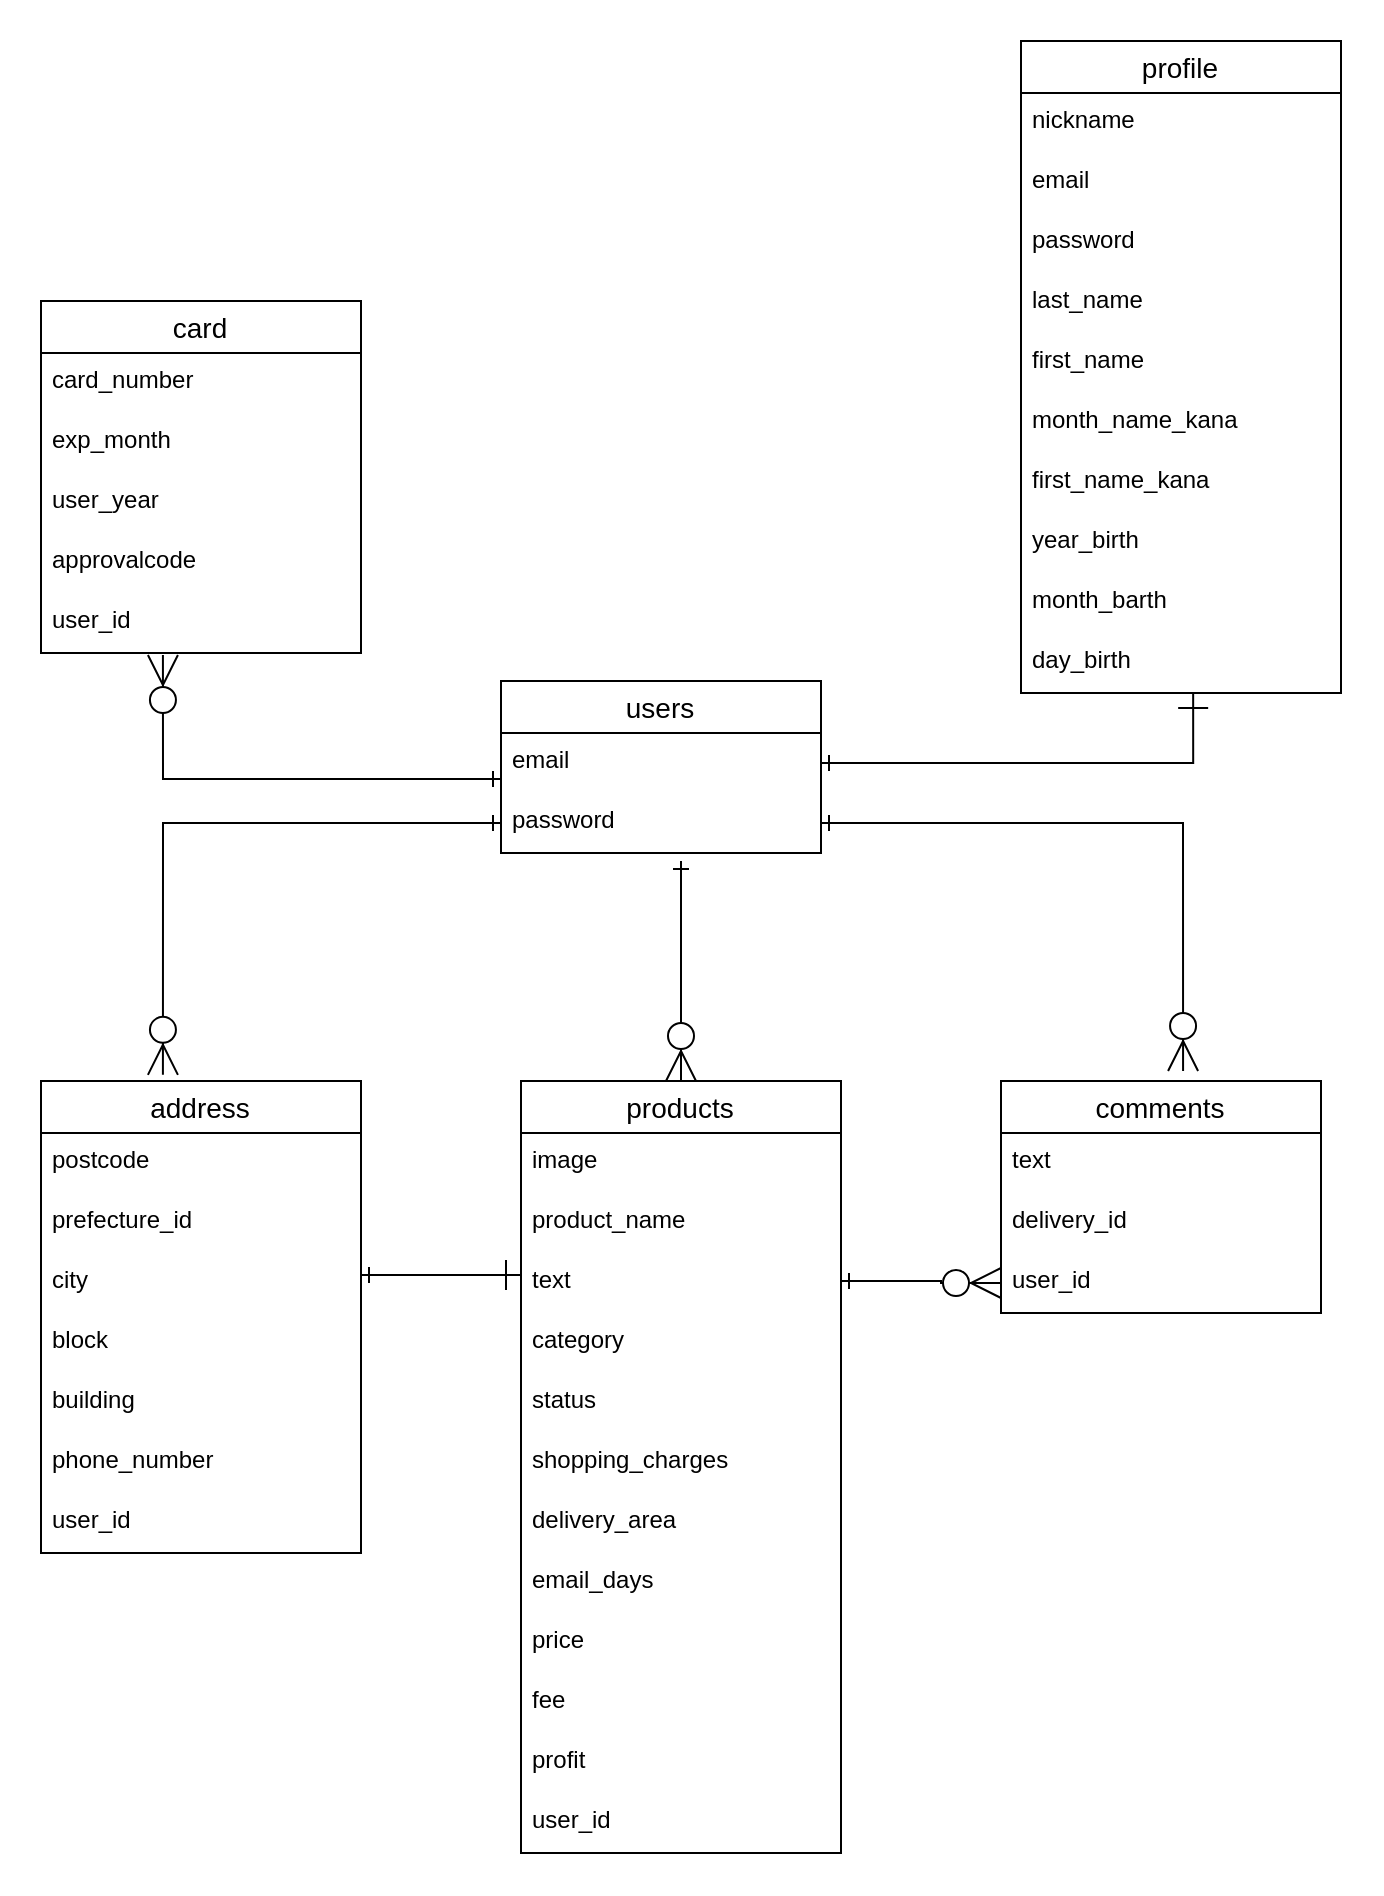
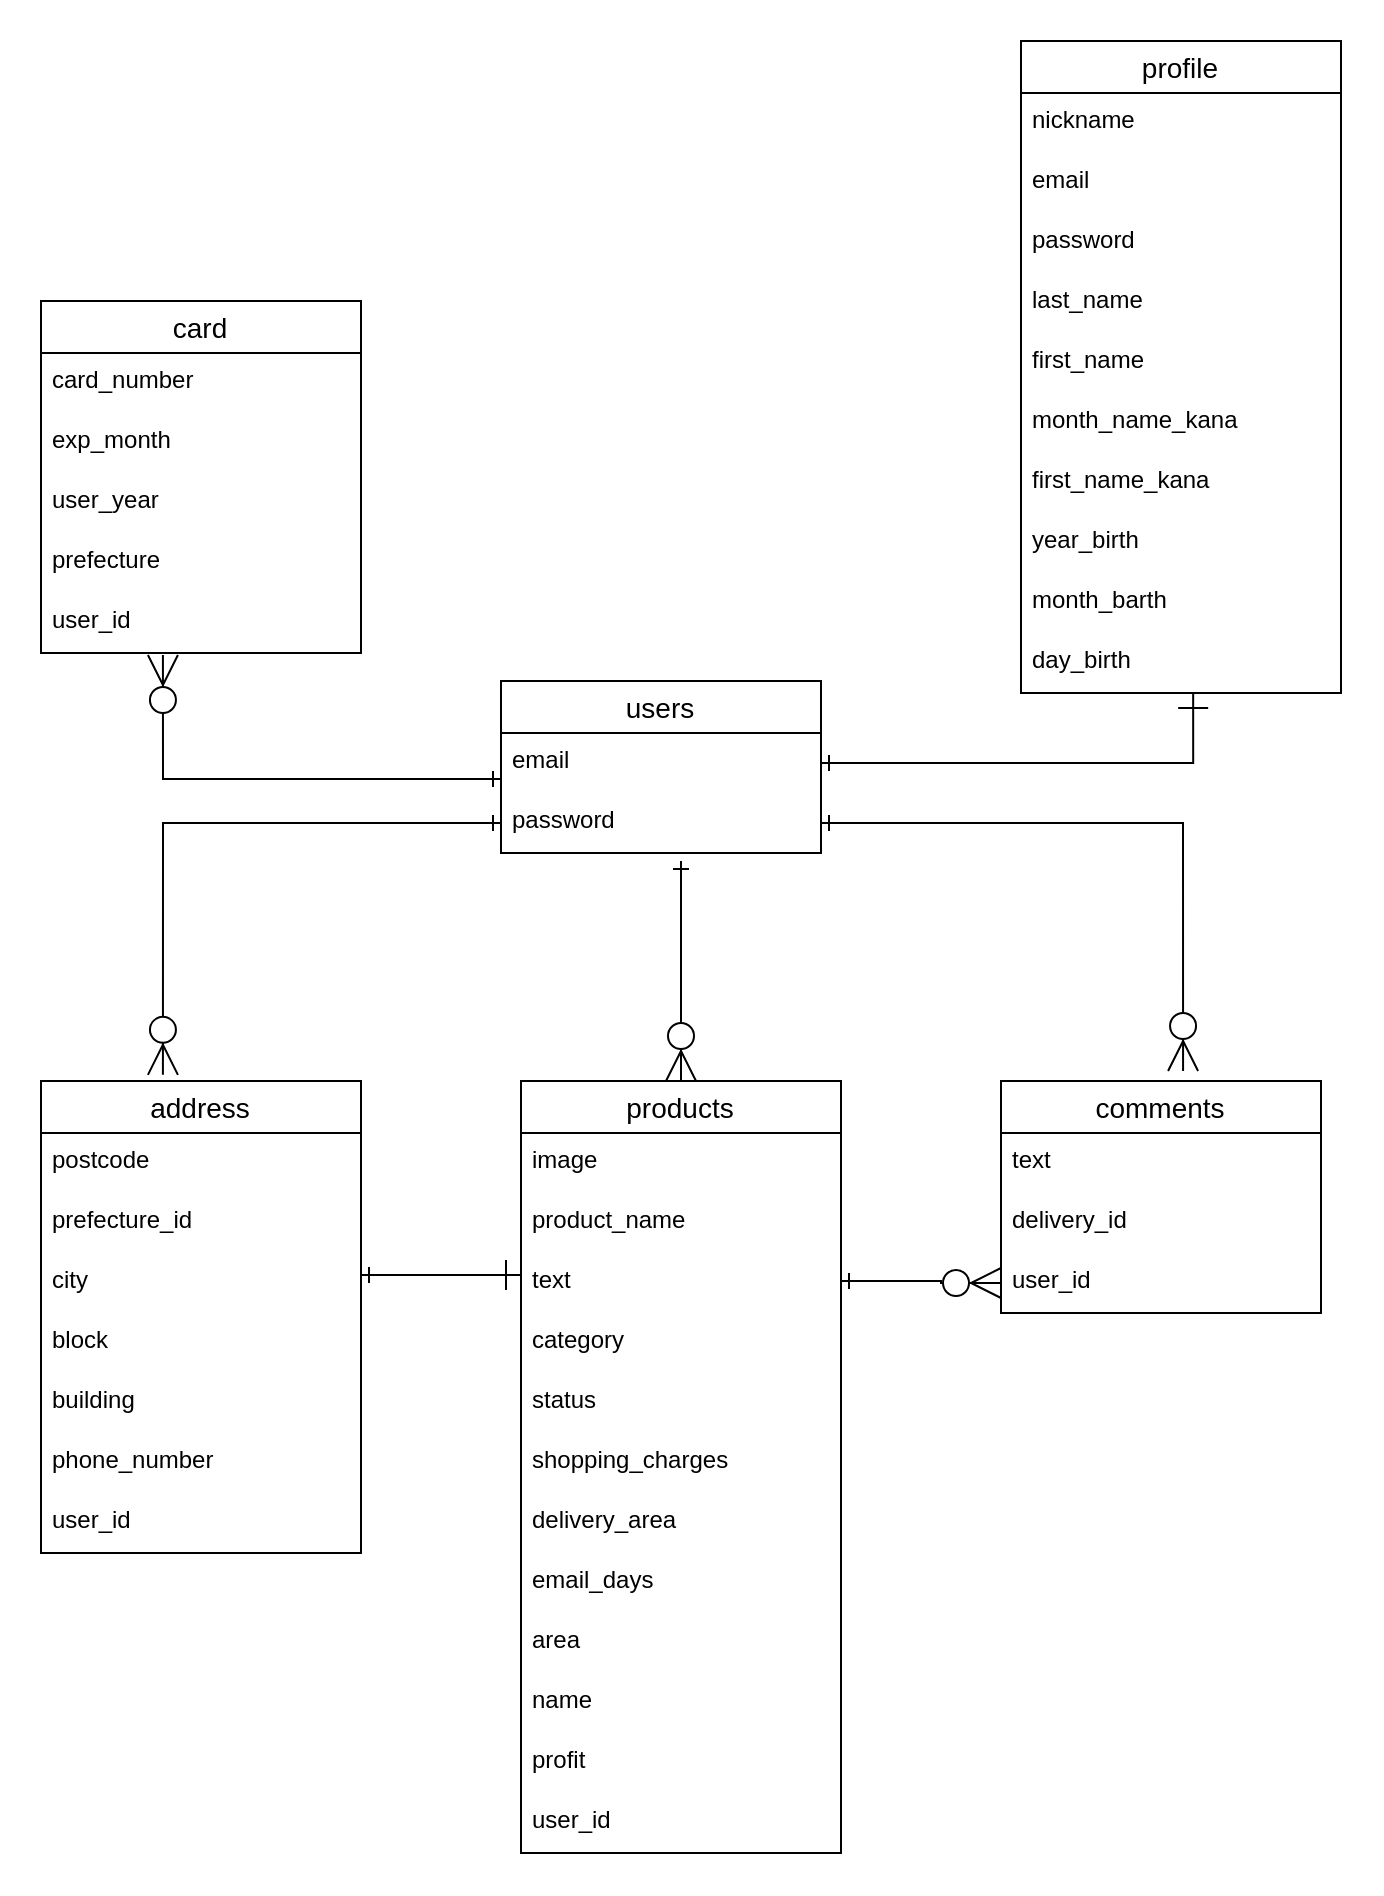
(130, 560) -> (119, 560)
(562, 1640) -> (559, 1640)
(552, 1700) -> (559, 1700)
